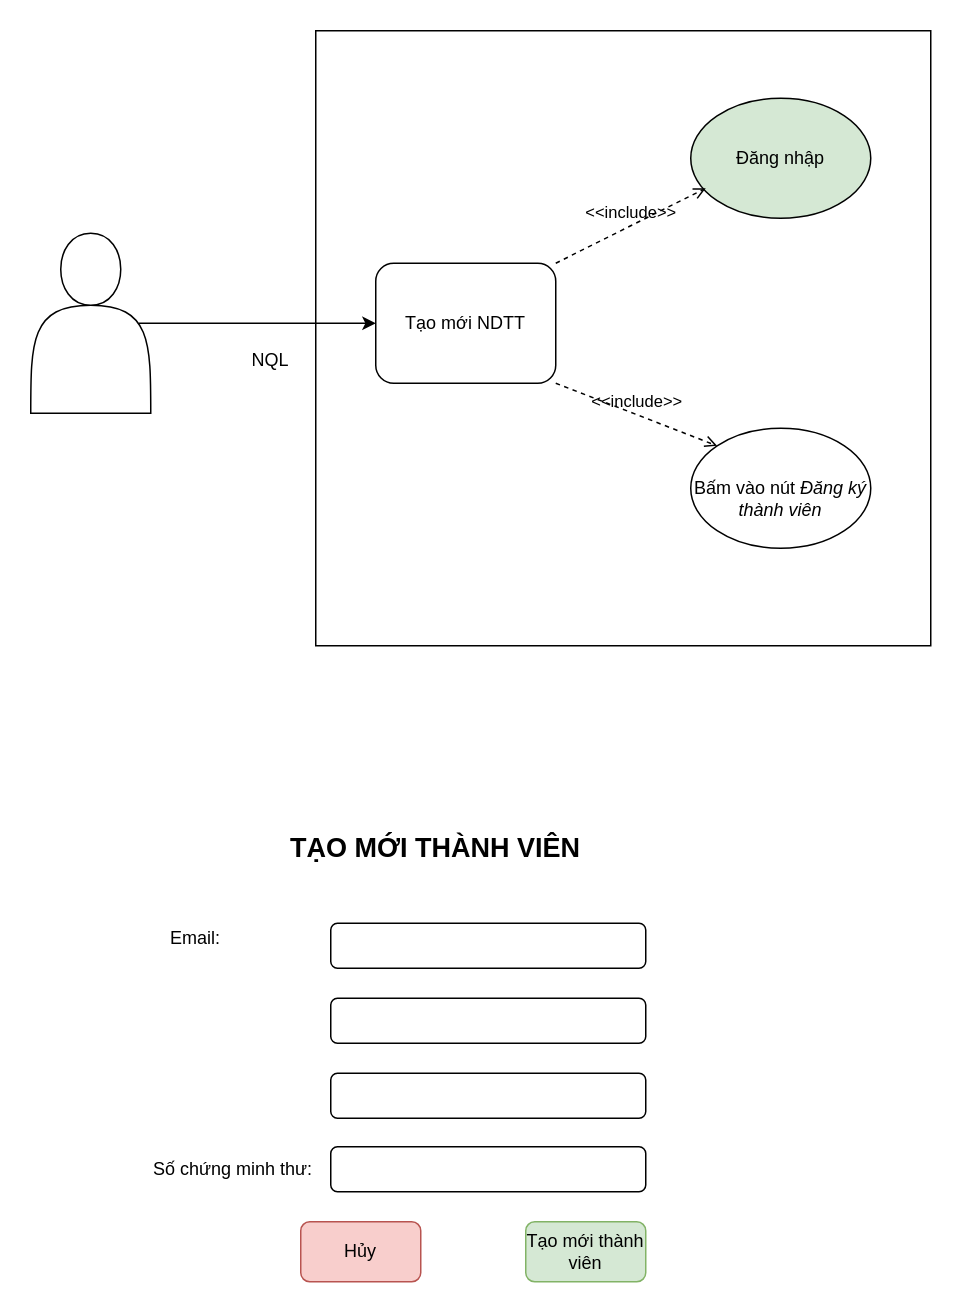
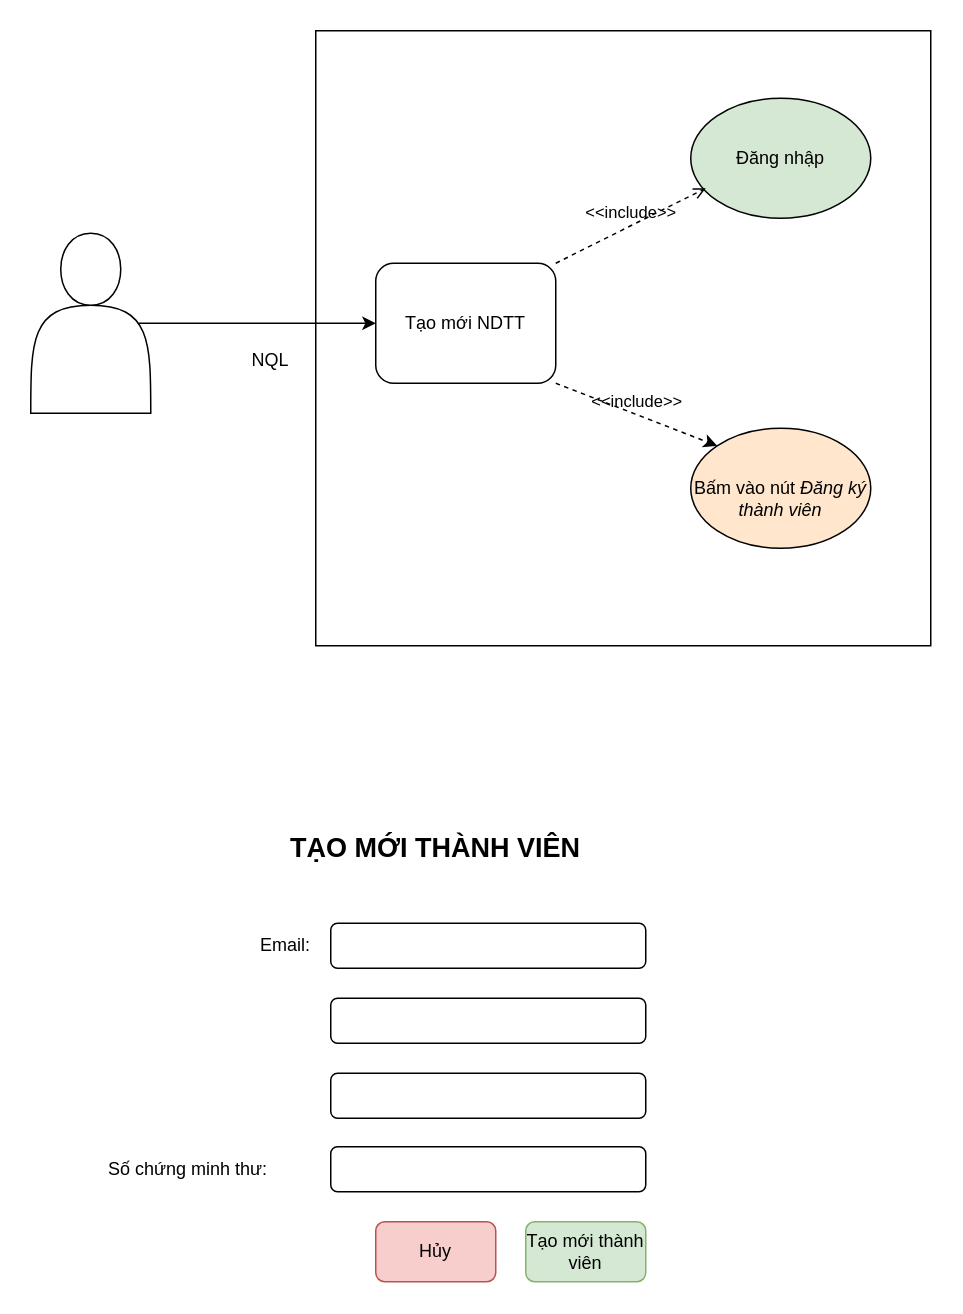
(708, 442) -> (705, 441)
(781, 488) -> (781, 488)
(196, 938) -> (286, 946)
(233, 1169) -> (188, 1169)
(361, 1252) -> (436, 1252)
